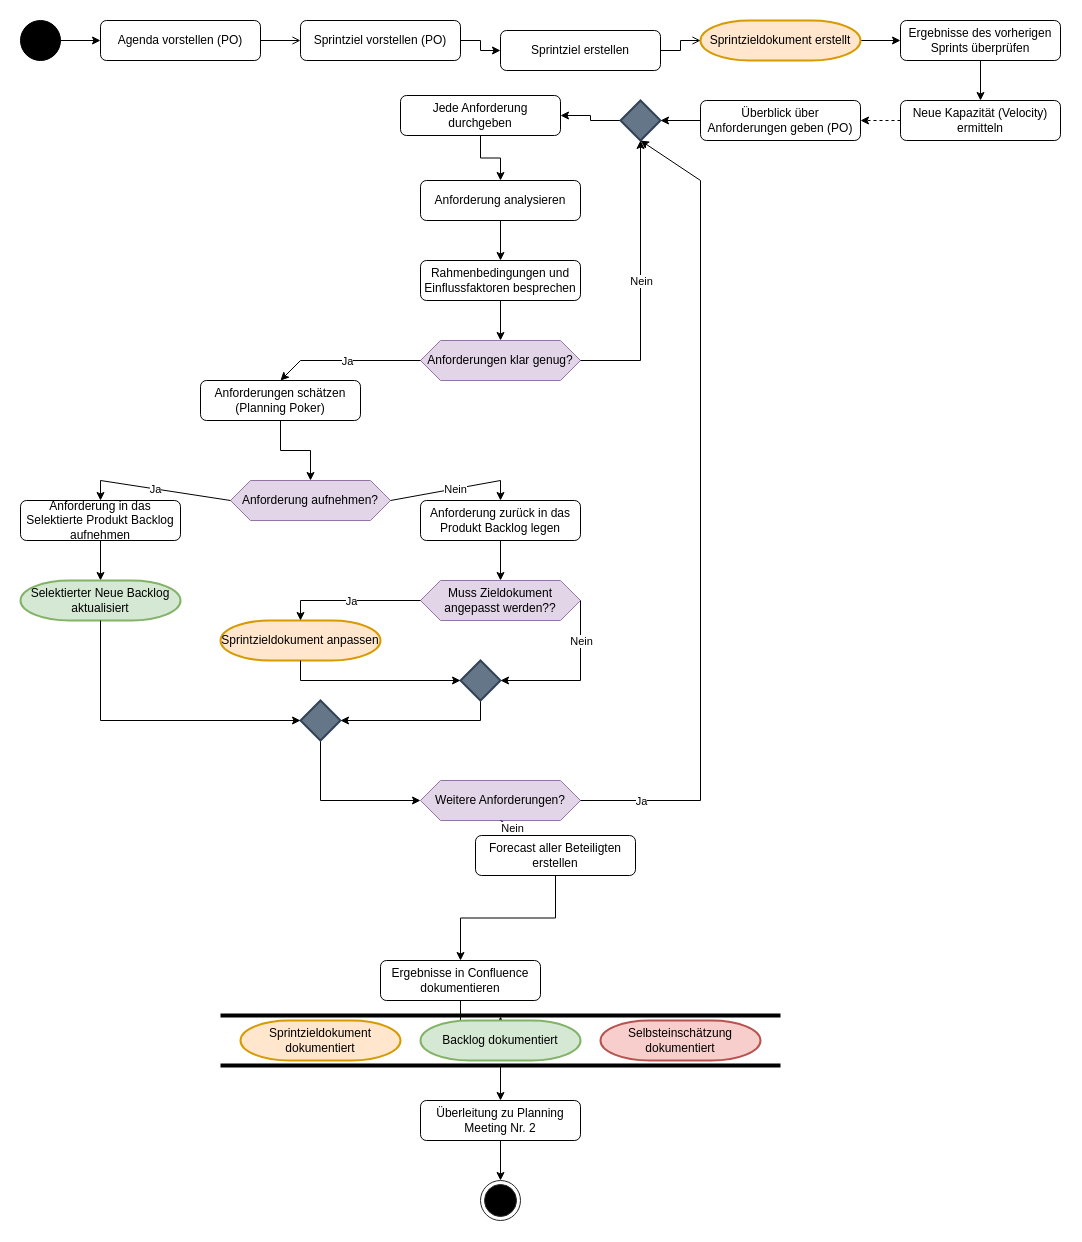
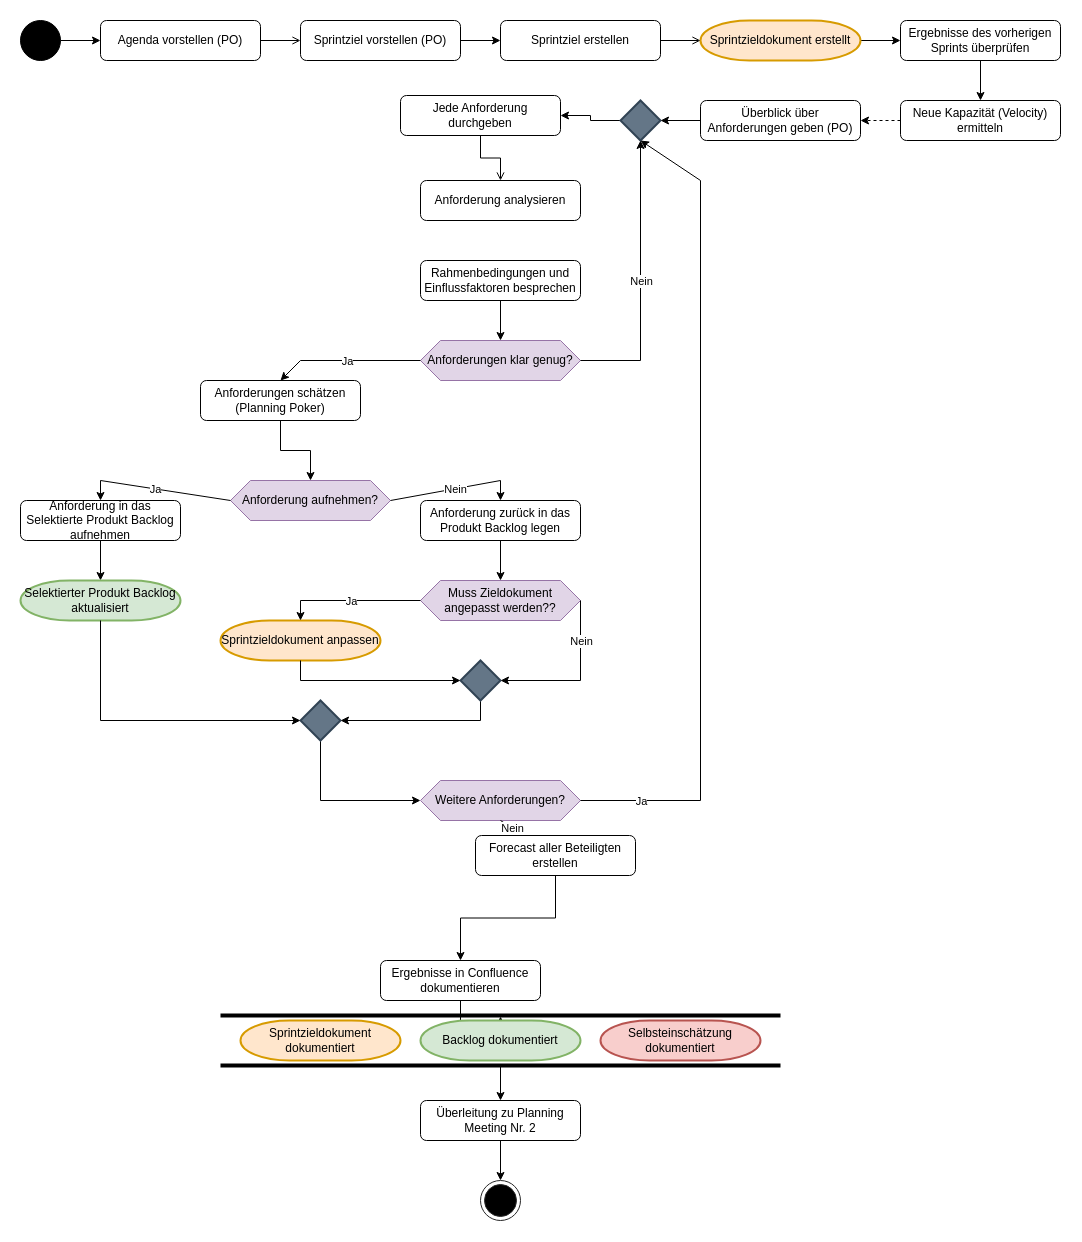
(581, 51) -> (581, 41)
(501, 172) -> (501, 174)
(501, 237) -> none
(101, 601) -> (101, 601)
